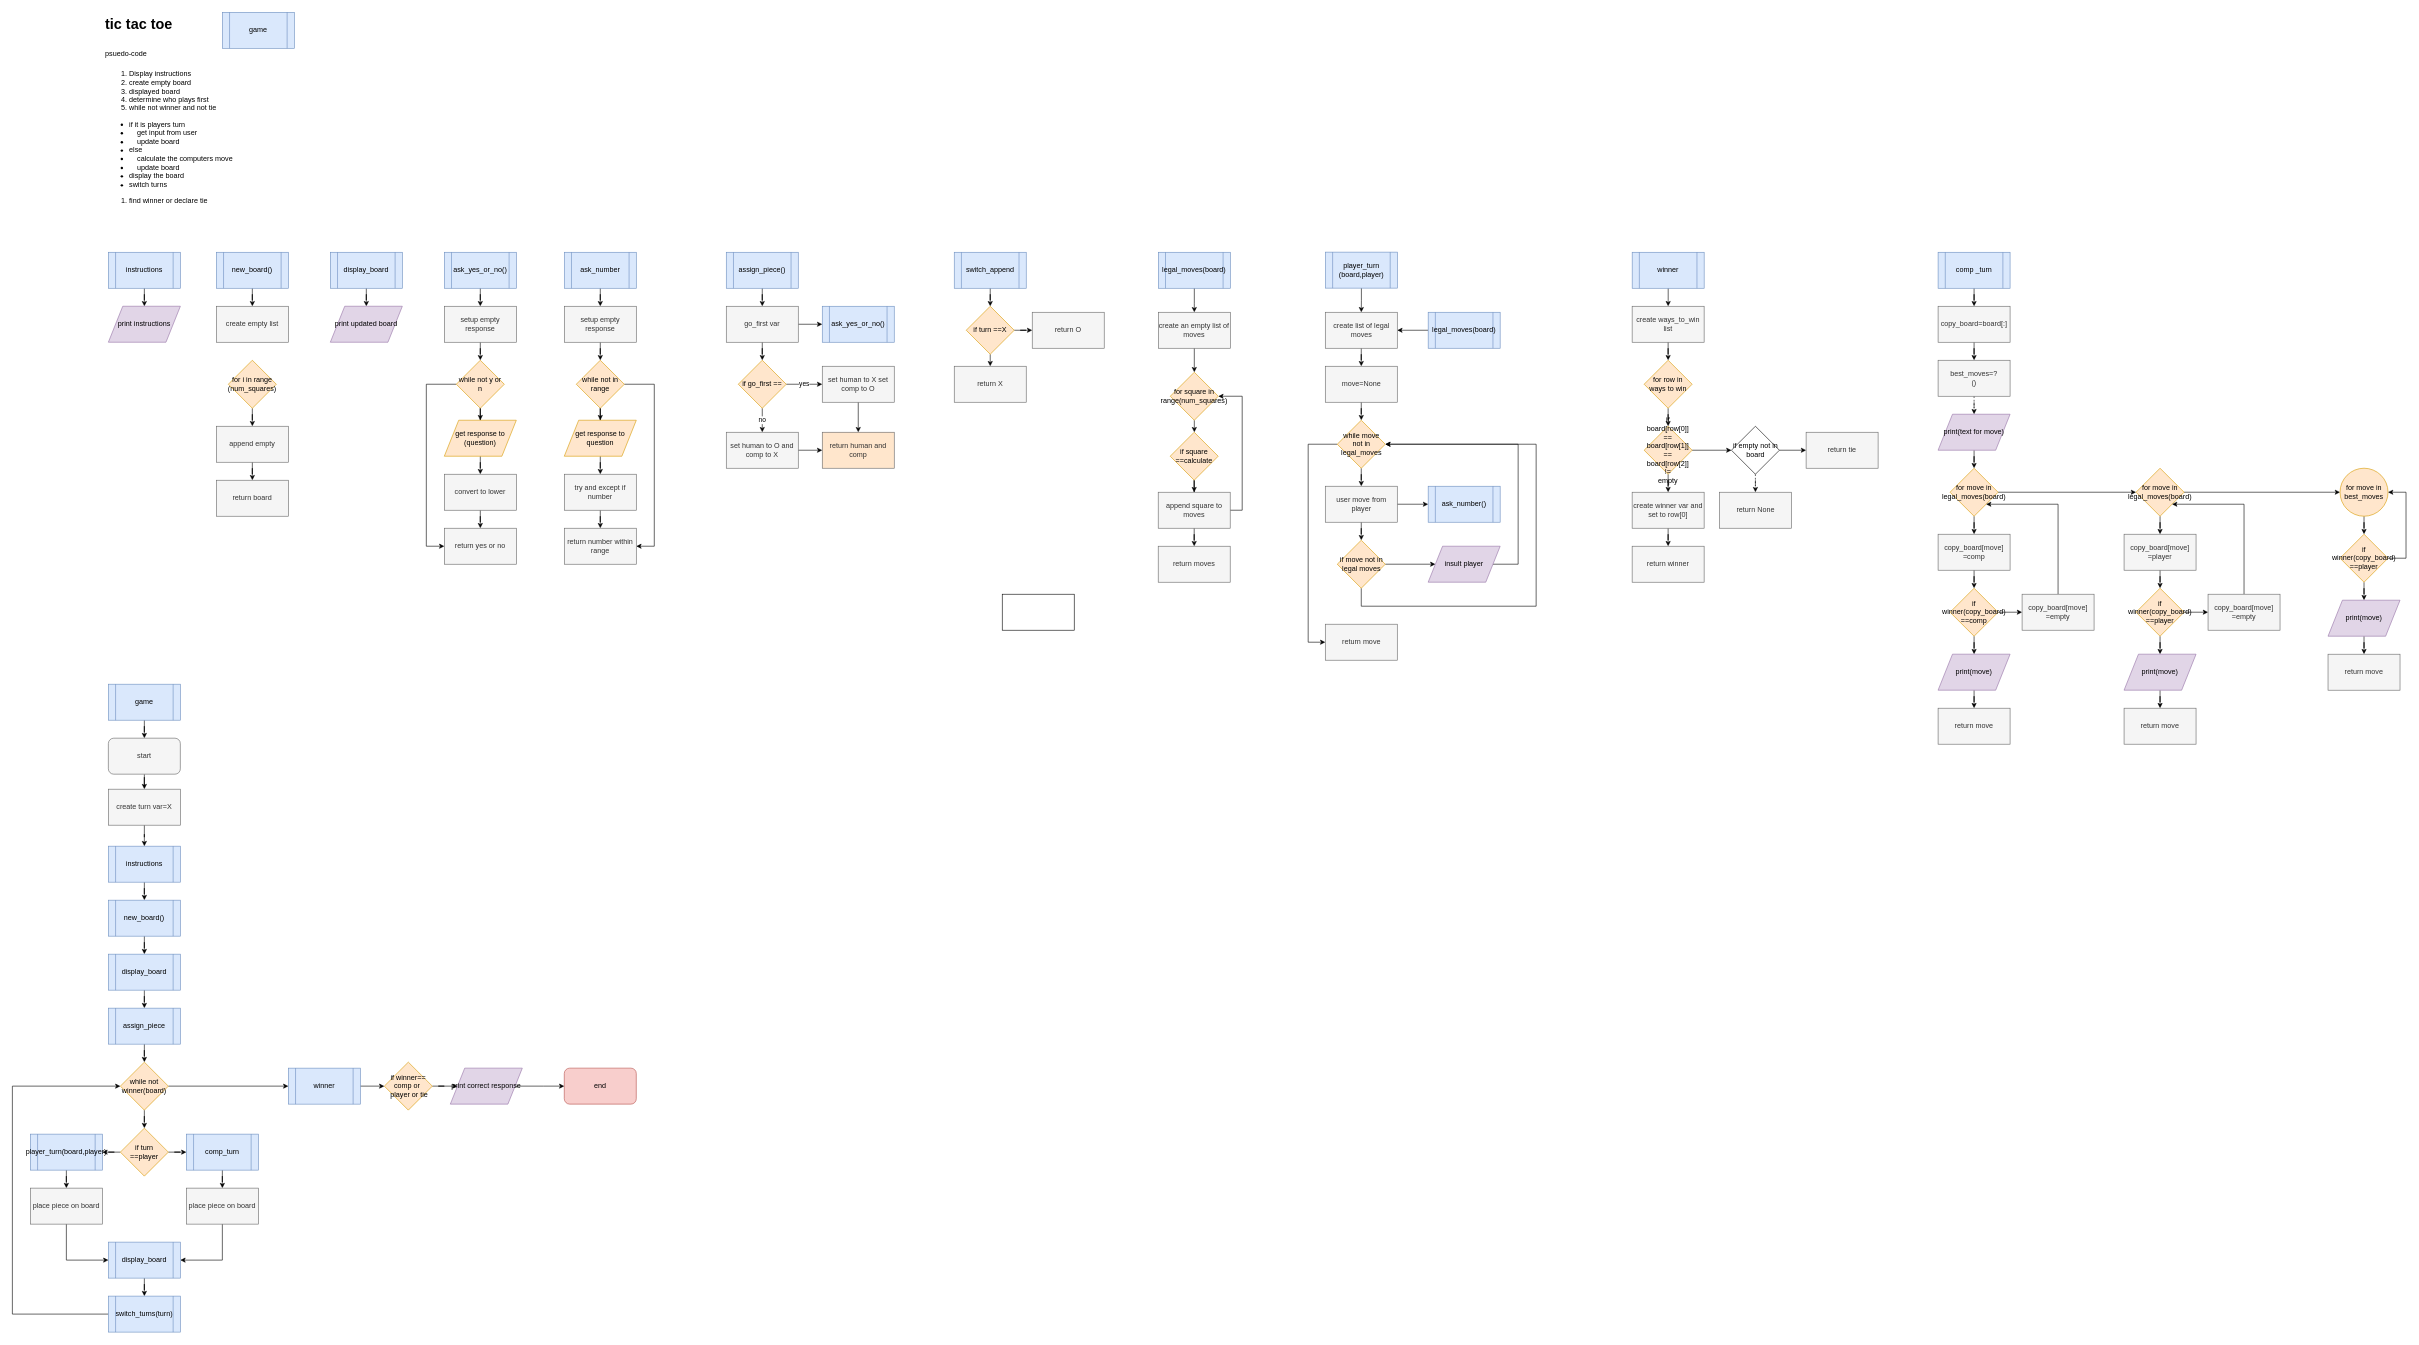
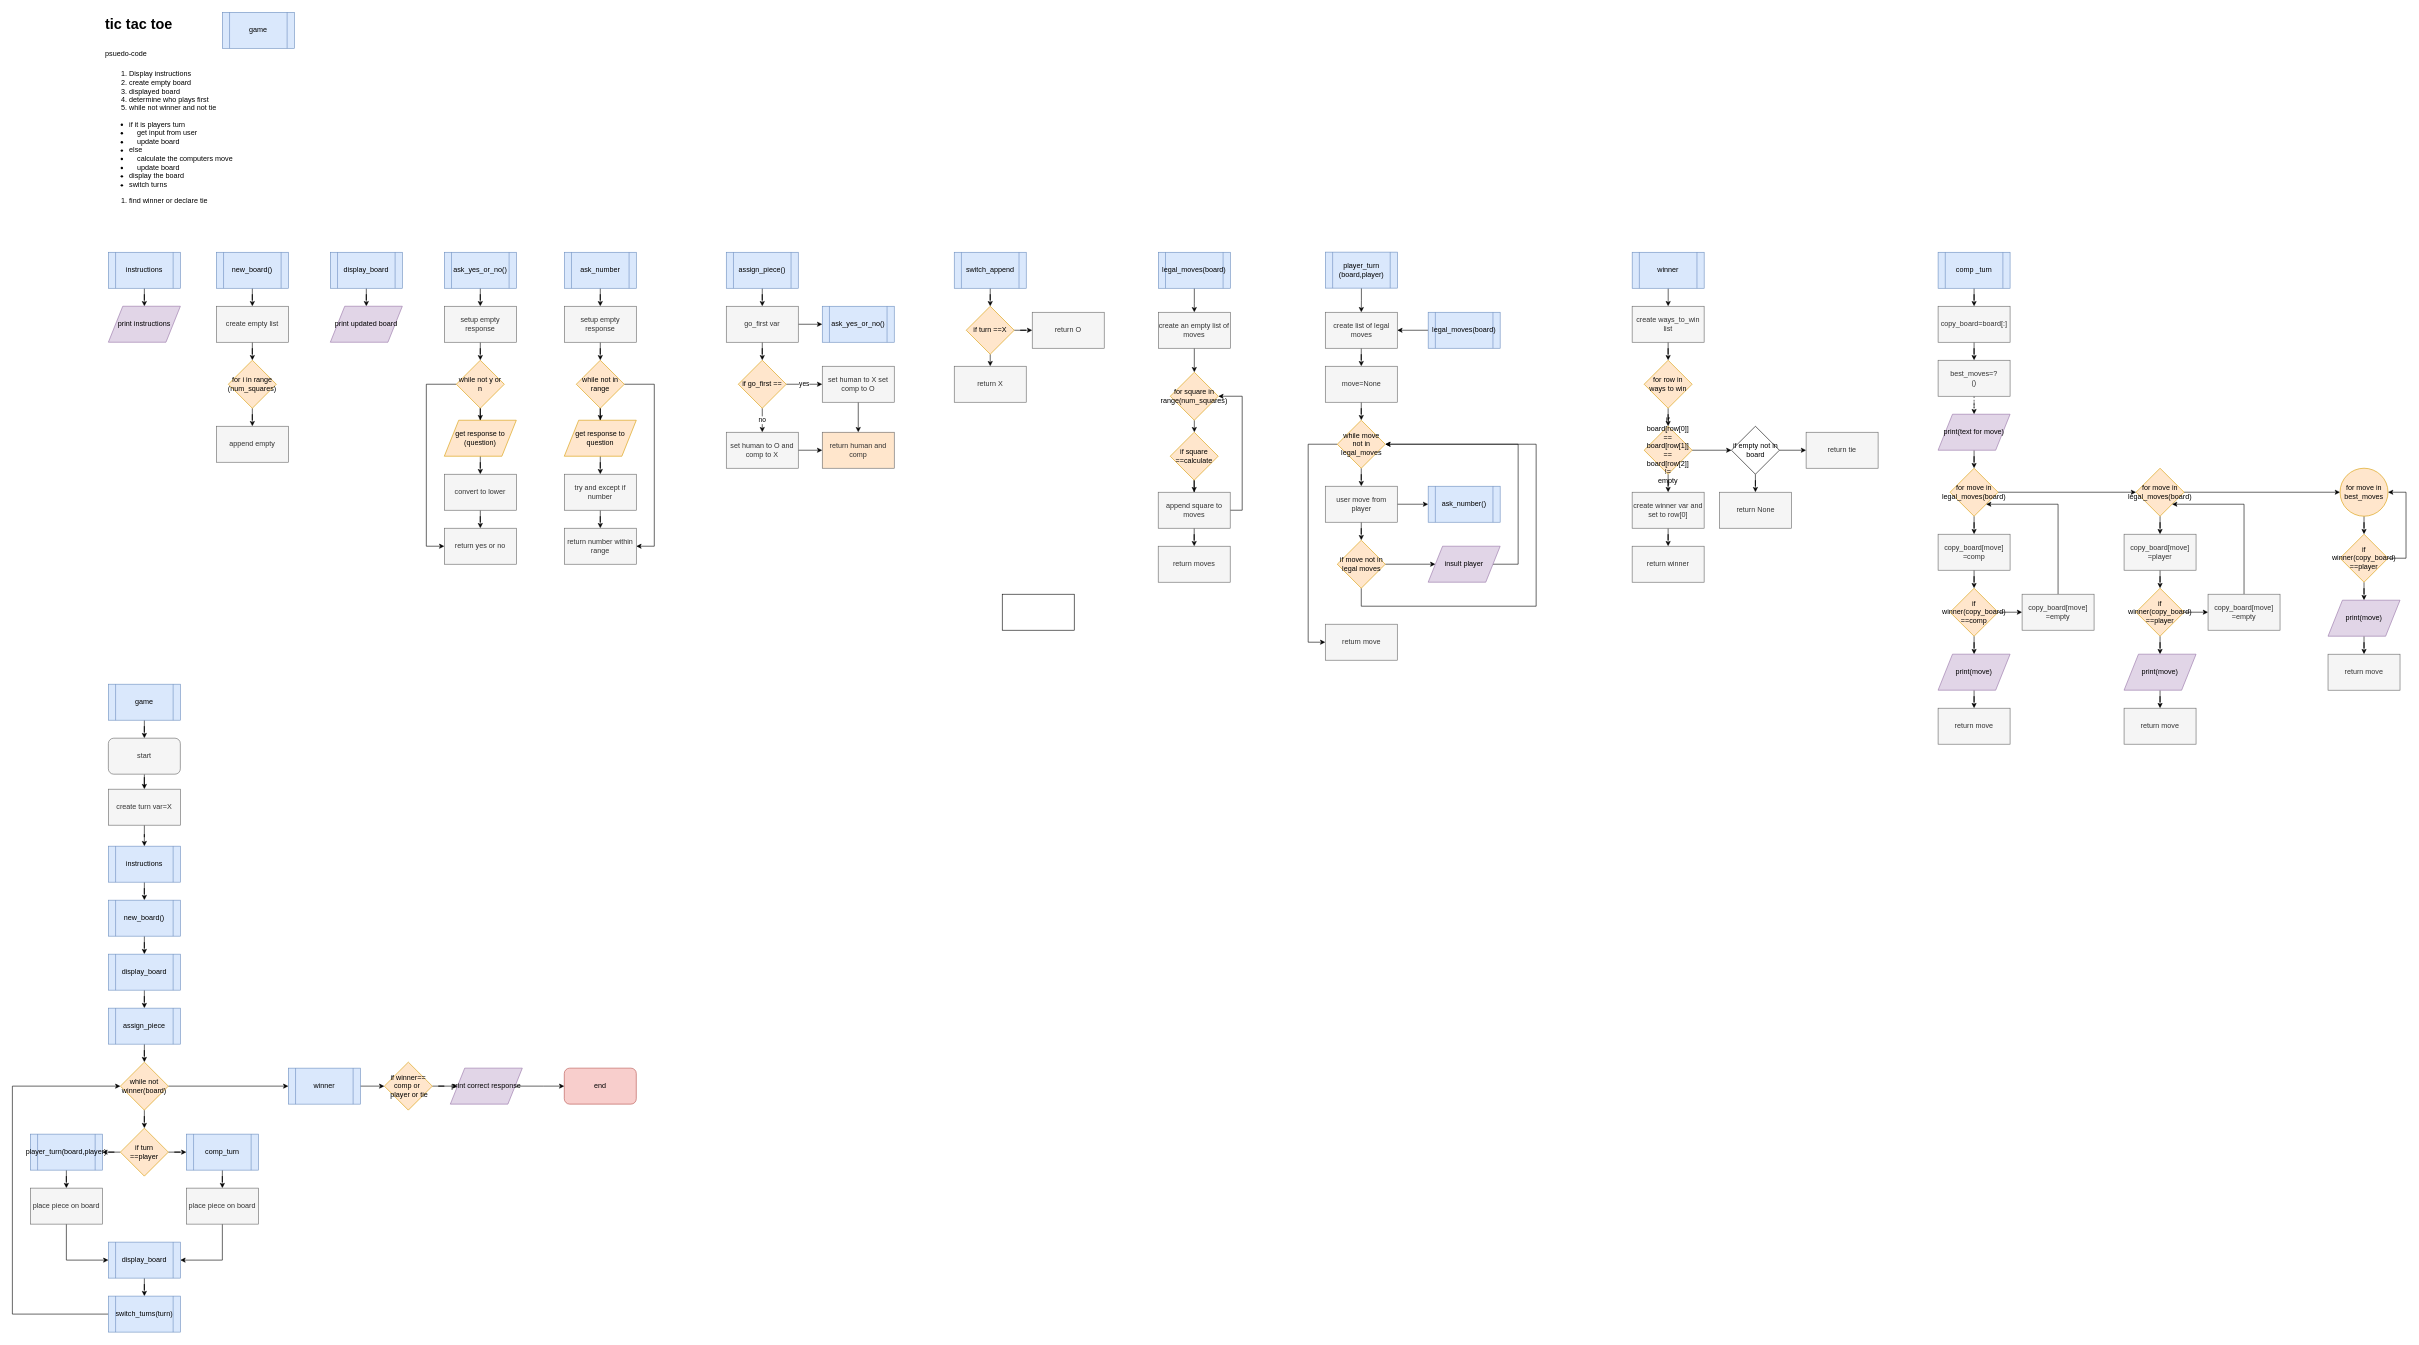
none -> (252, 351)
(252, 471) -> none
(1756, 485) -> (1756, 485)
(252, 498) -> none
